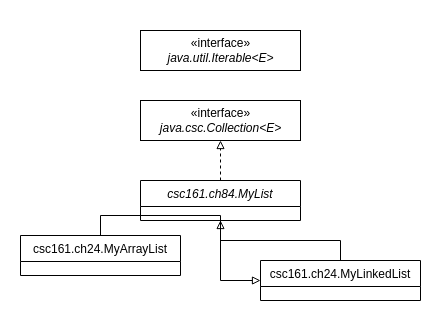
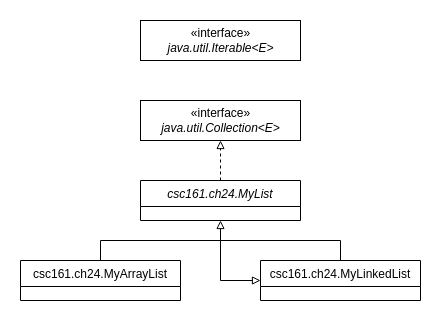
(221, 51) -> (221, 41)
(221, 121) -> (221, 121)
(220, 194) -> (220, 194)
(101, 256) -> (101, 281)
